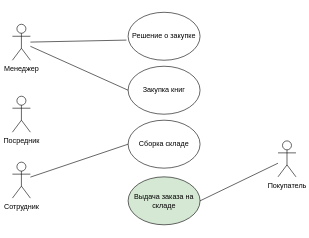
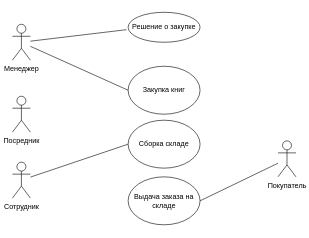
(164, 36) -> (164, 27)
(164, 201) -> (164, 201)
